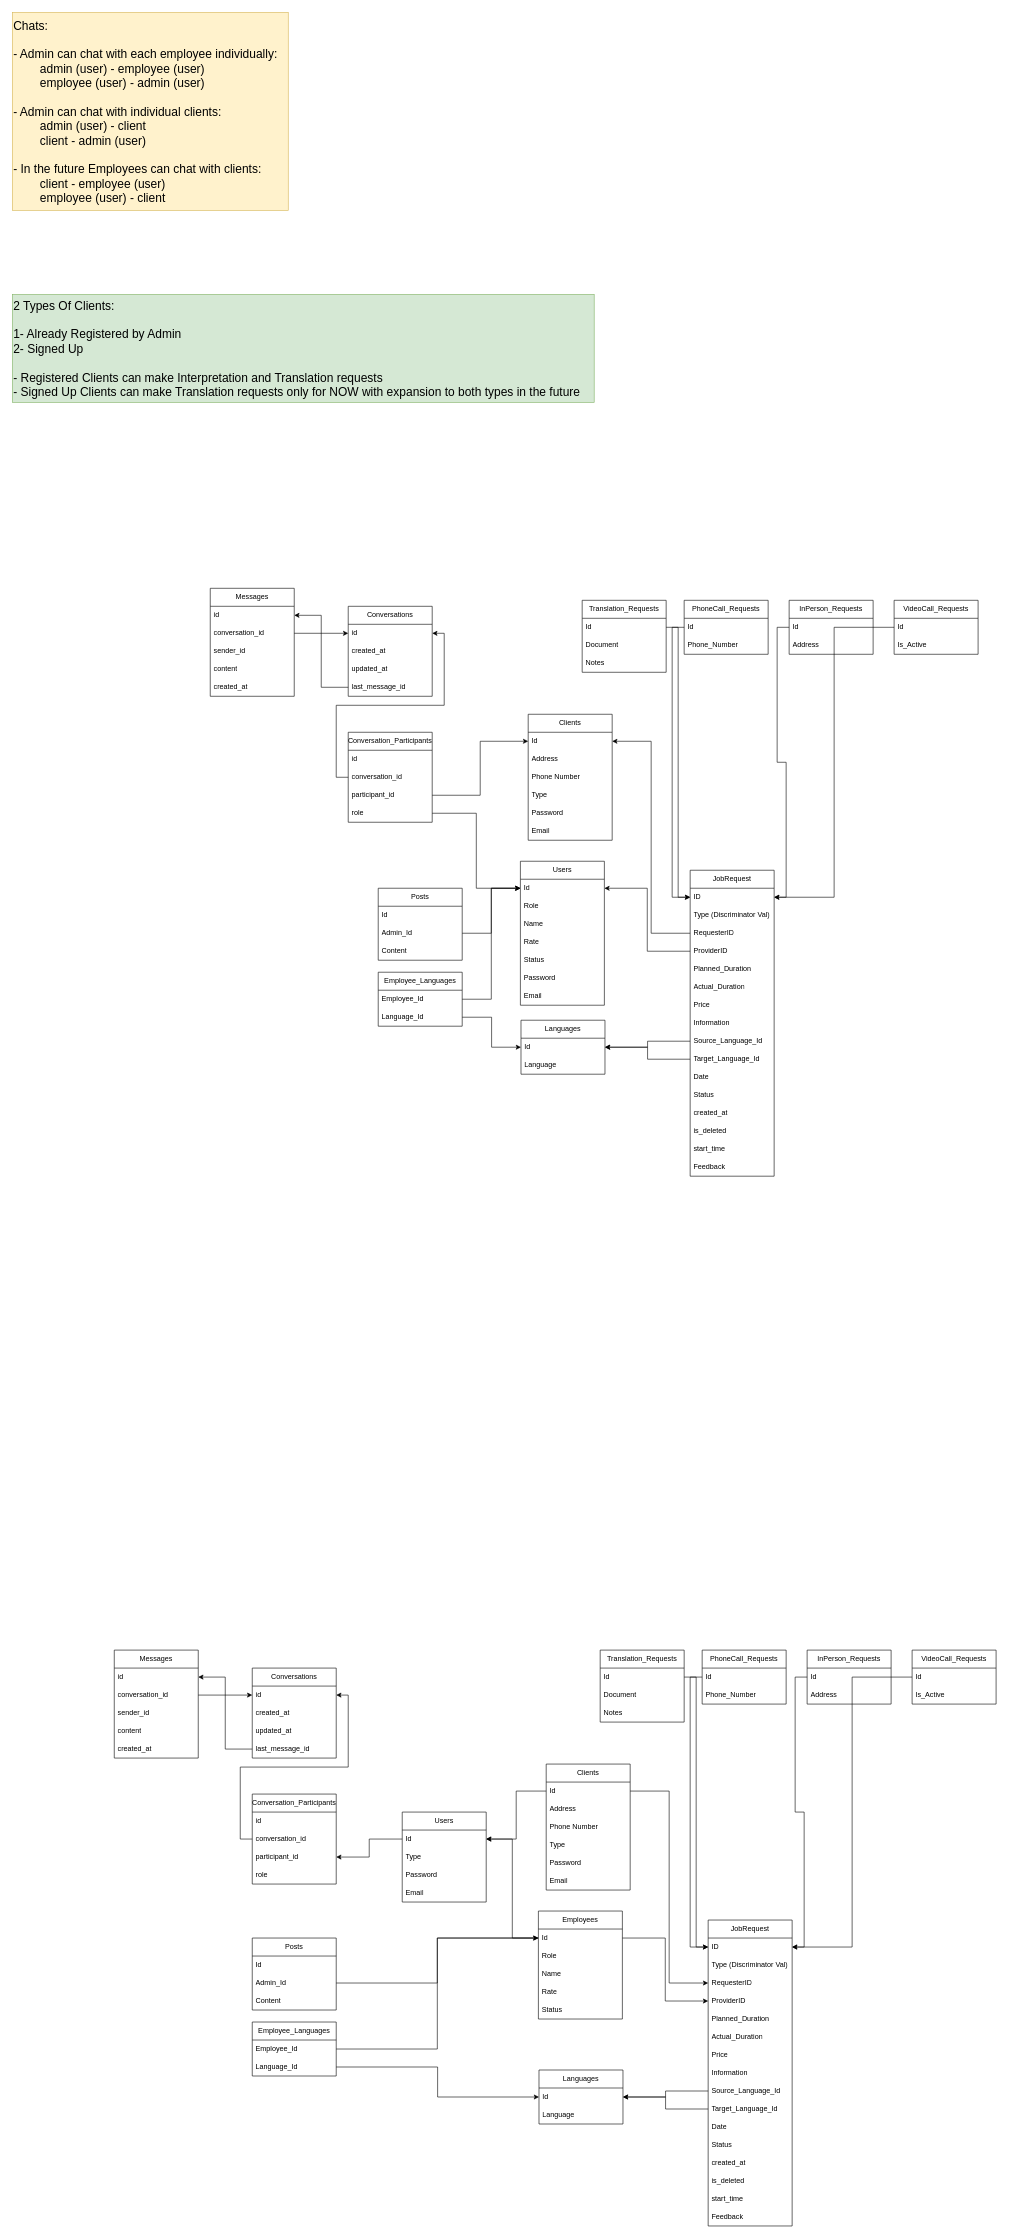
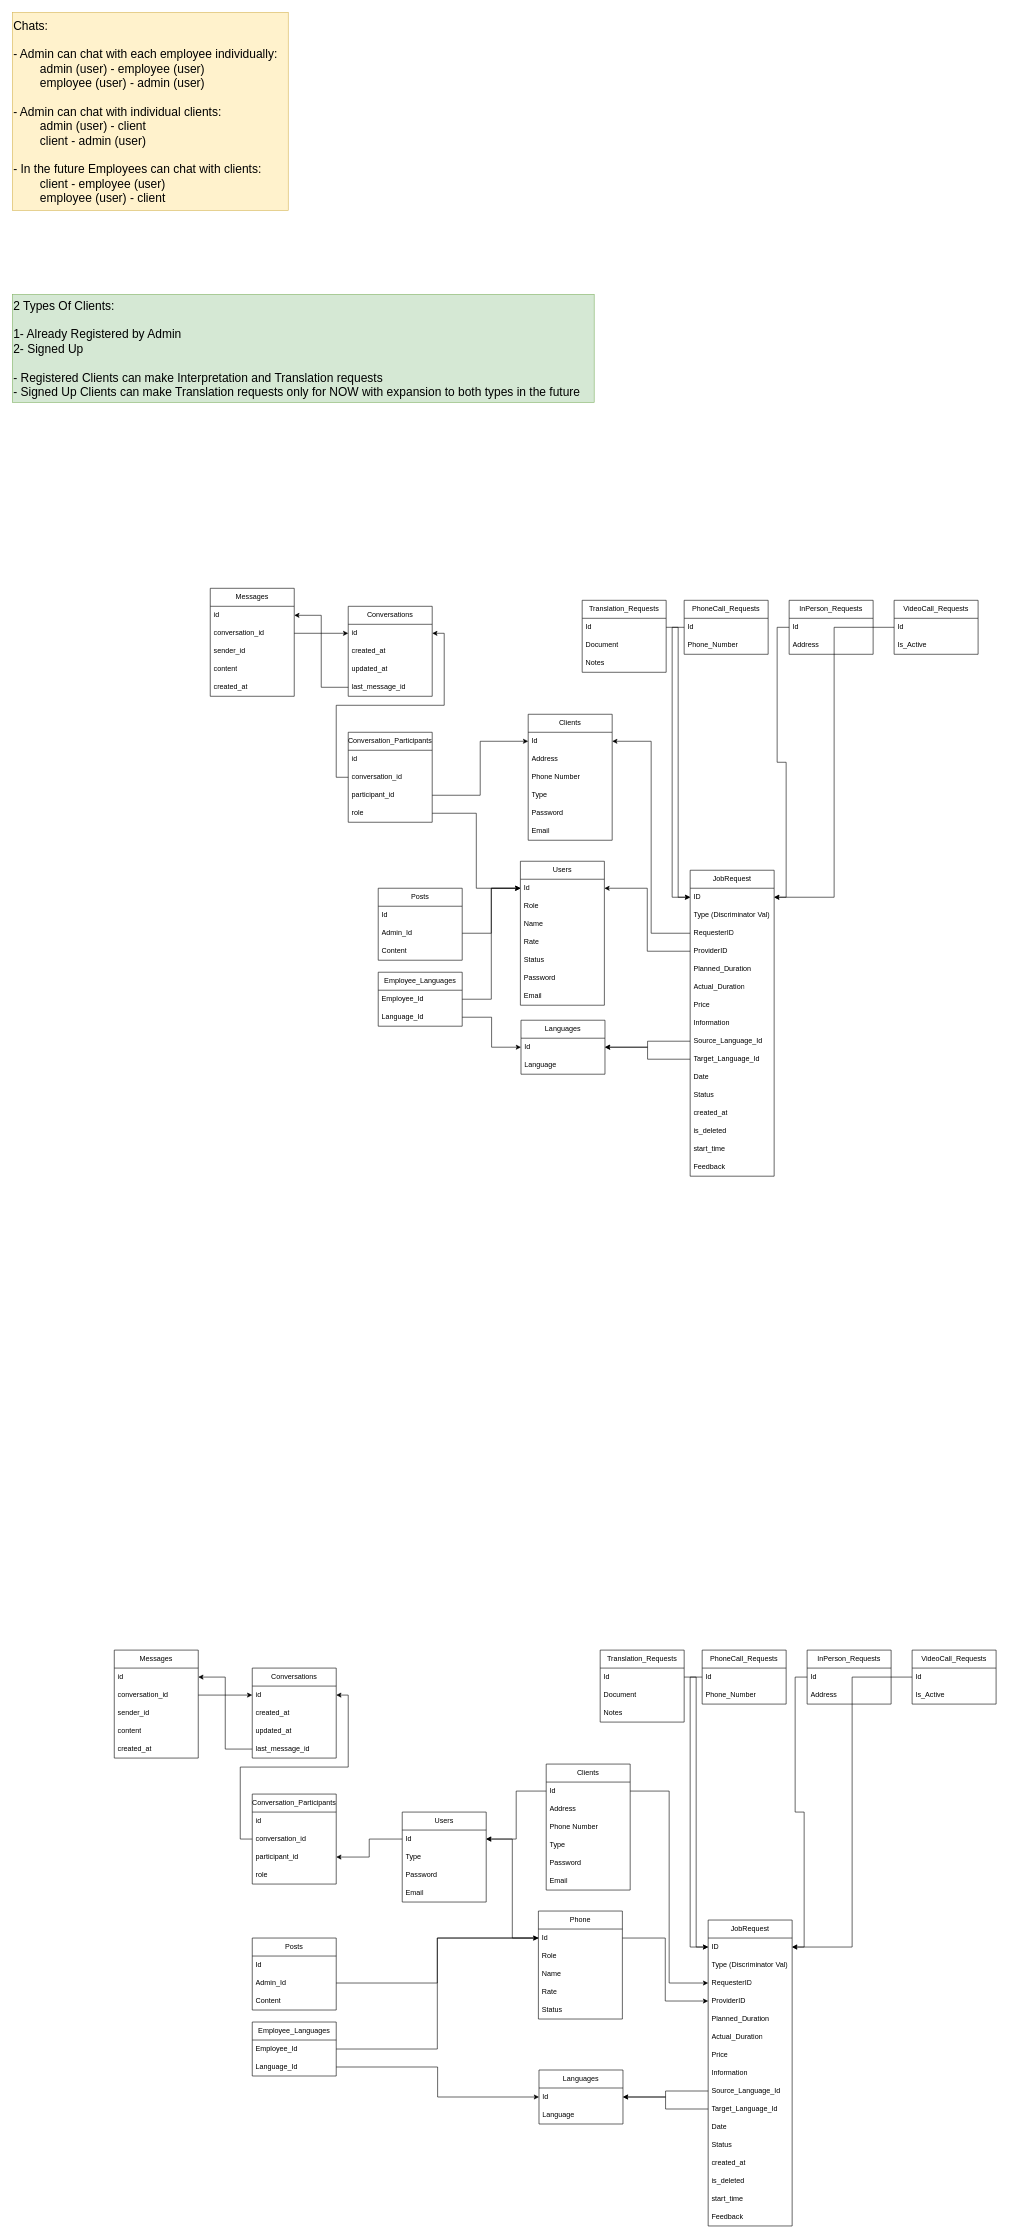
(581, 1920) -> (581, 1920)
